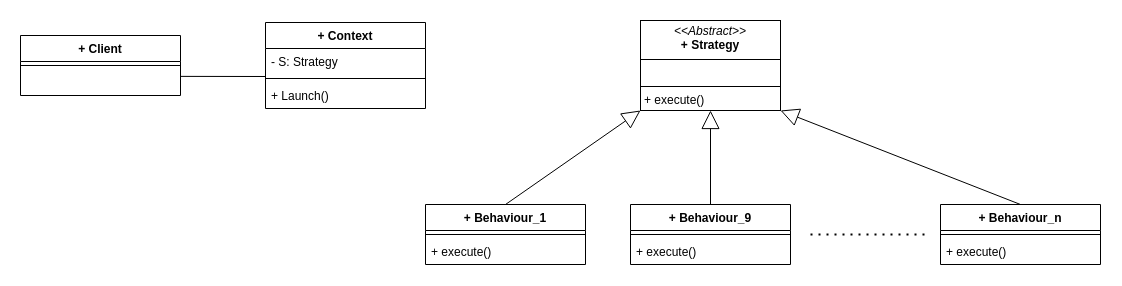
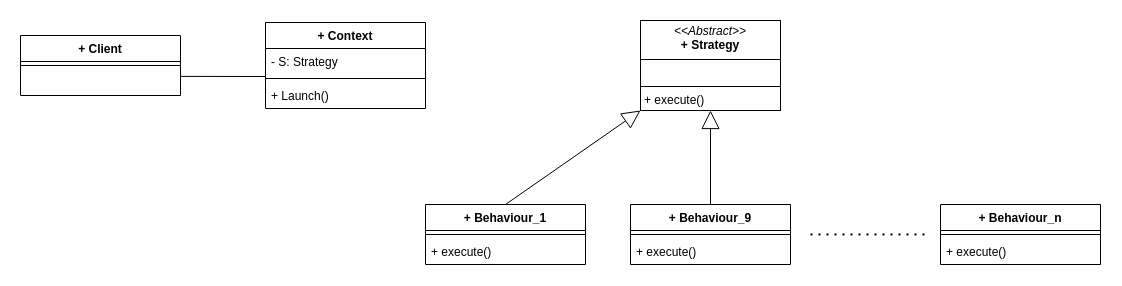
(907, 160) -> none
